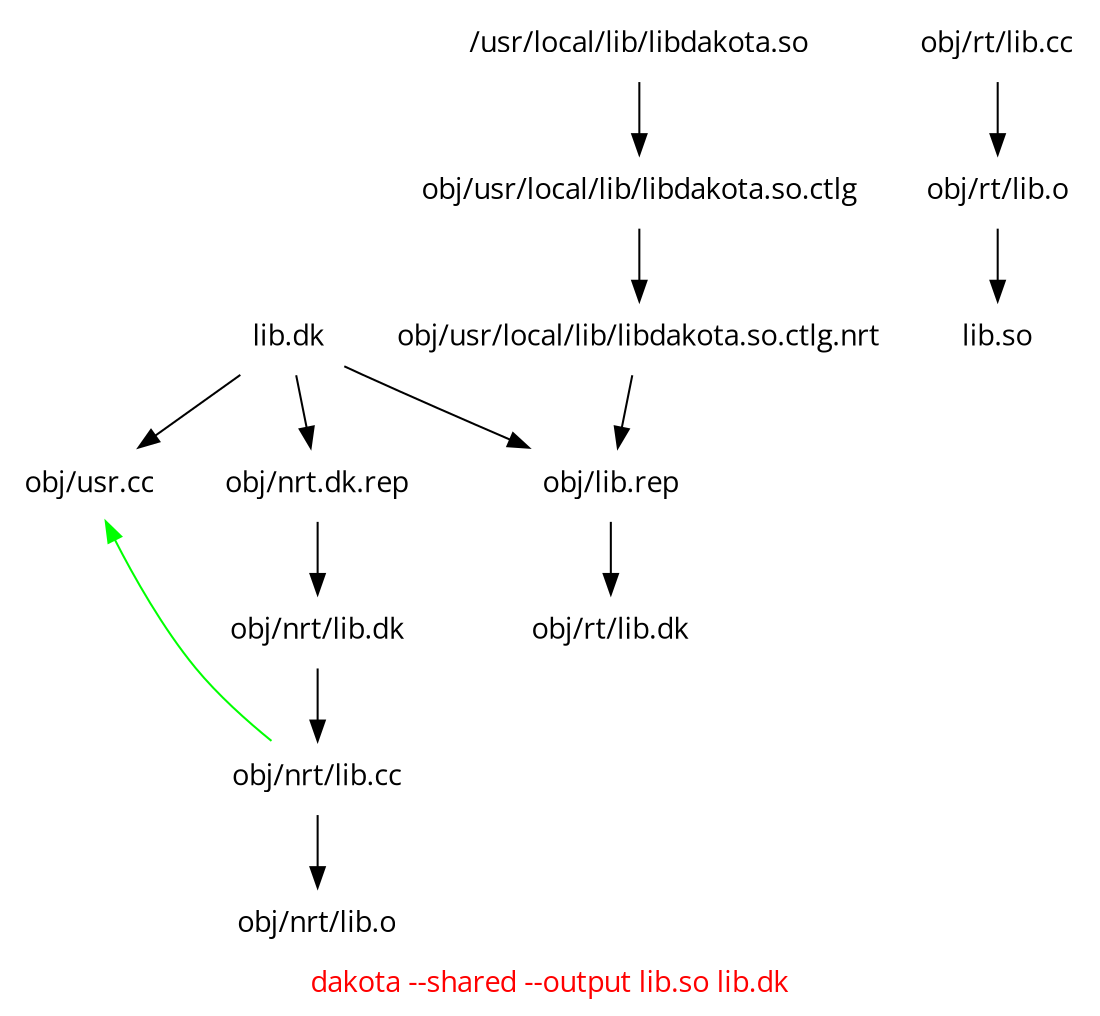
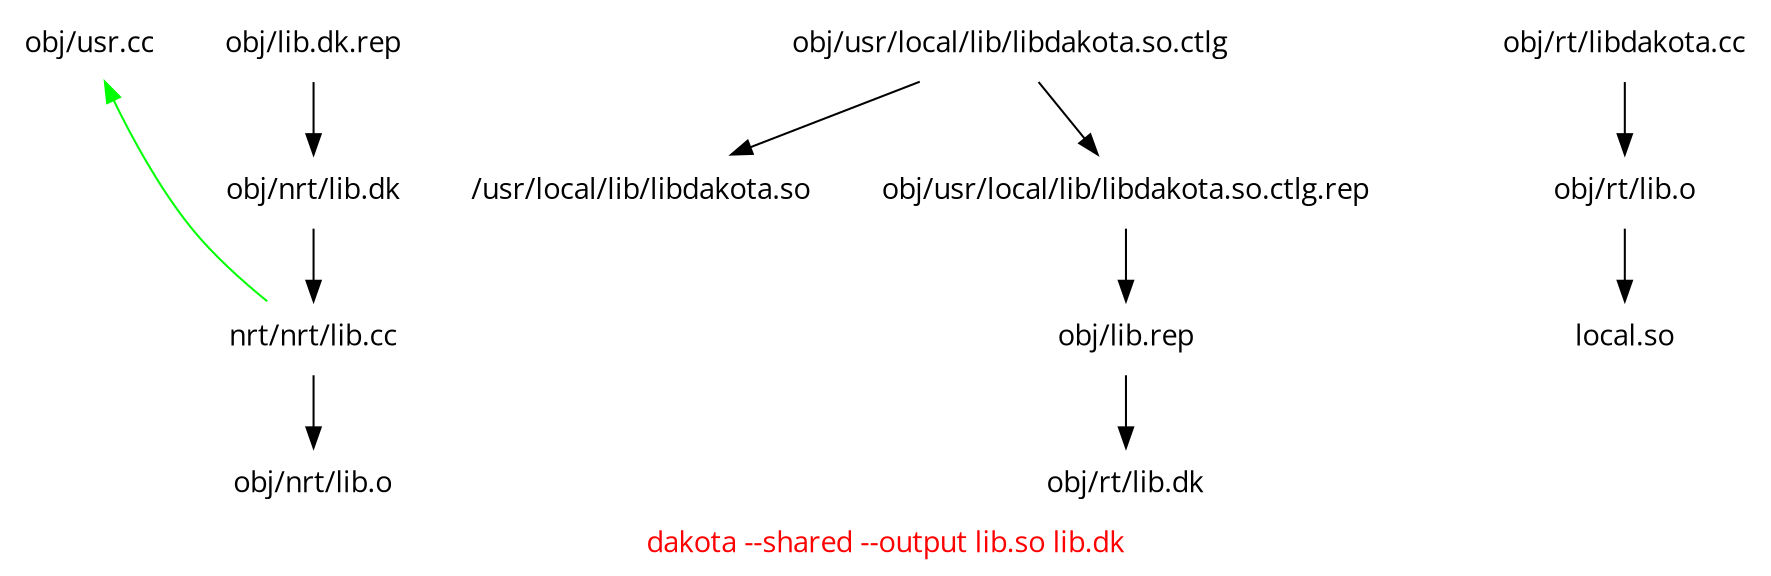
(998, 45) -> (1625, 45)
(639, 108) -> (835, 114)
(289, 338) -> none
(639, 338) -> (1126, 191)
(998, 338) -> (1625, 338)
(318, 485) -> (314, 45)
(318, 778) -> (314, 338)
